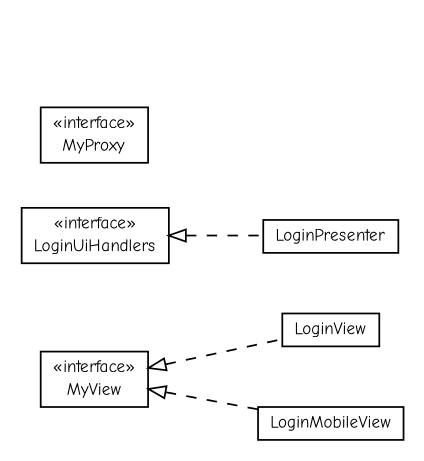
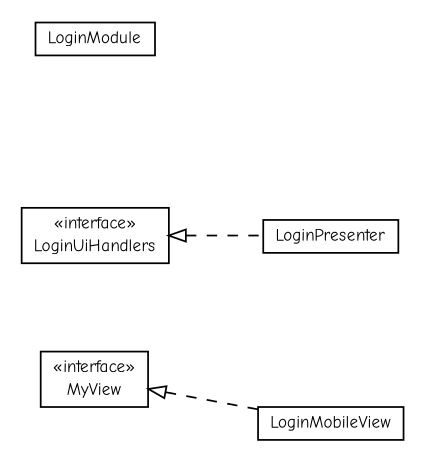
none -> (94, 38)
(94, 135) -> none
(331, 329) -> none
